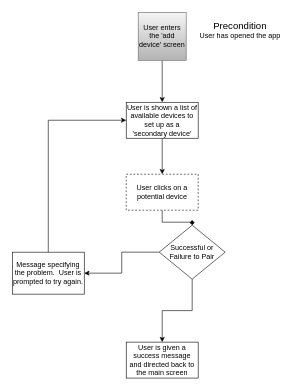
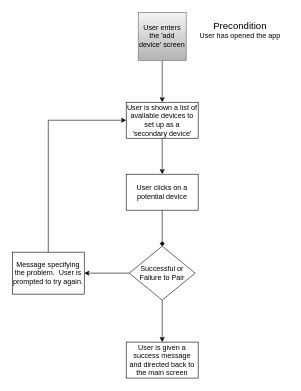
(162, 192) -> (162, 192)
(192, 252) -> (162, 273)
